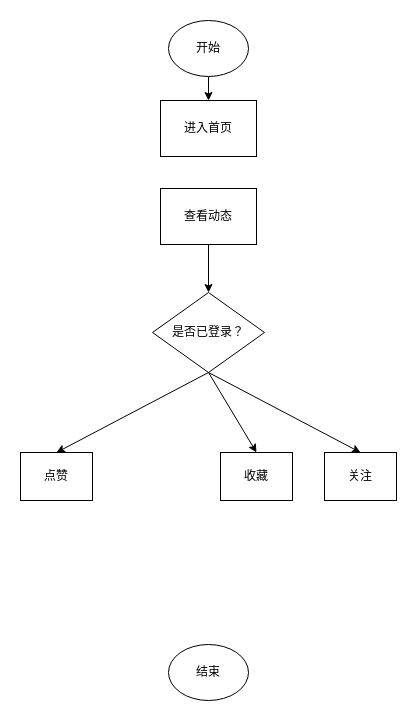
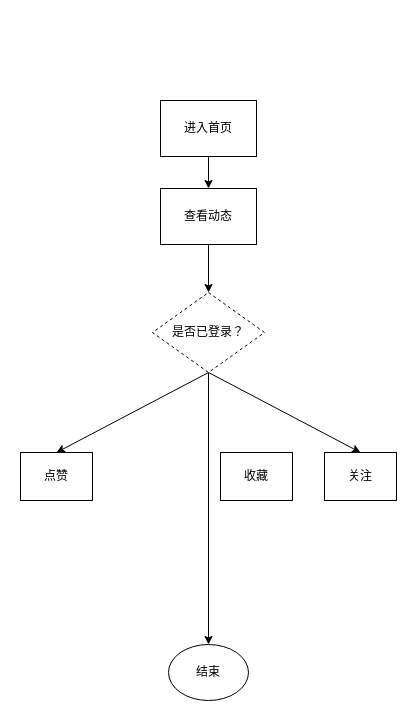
(209, 49) -> none
(209, 85) -> none
none -> (209, 169)
(209, 333) -> (209, 333)
(231, 411) -> (209, 506)
